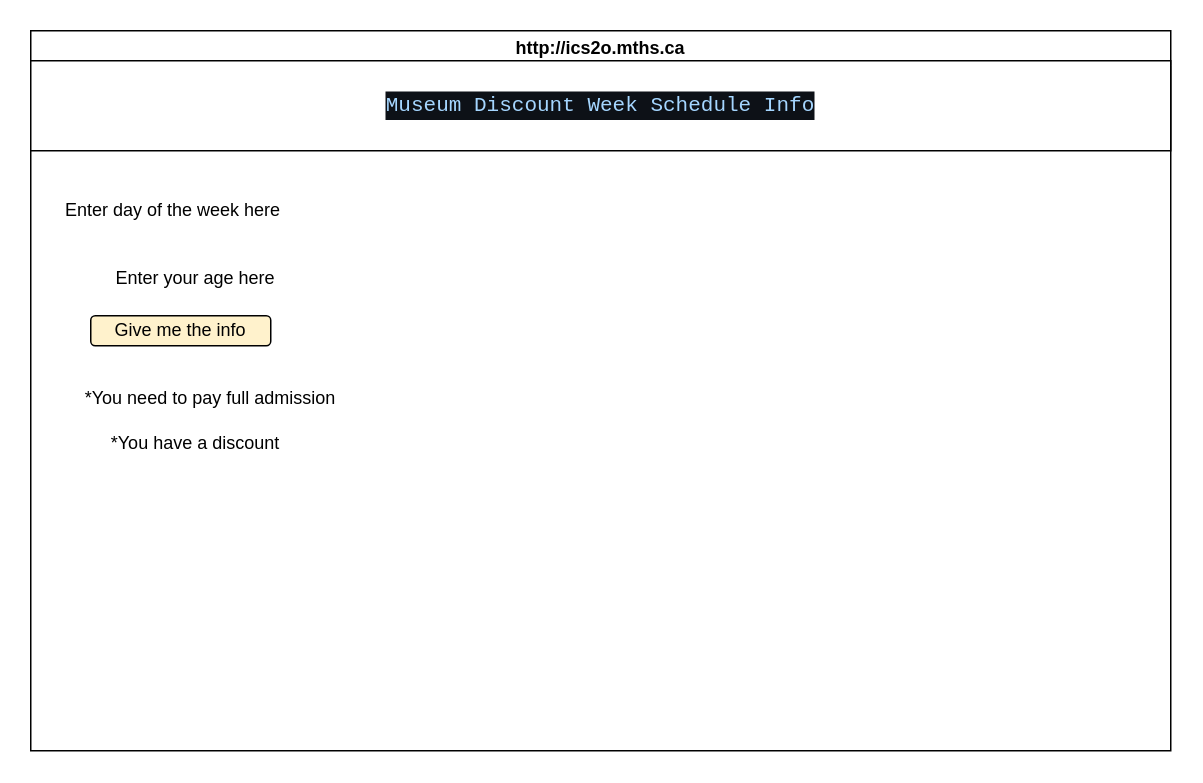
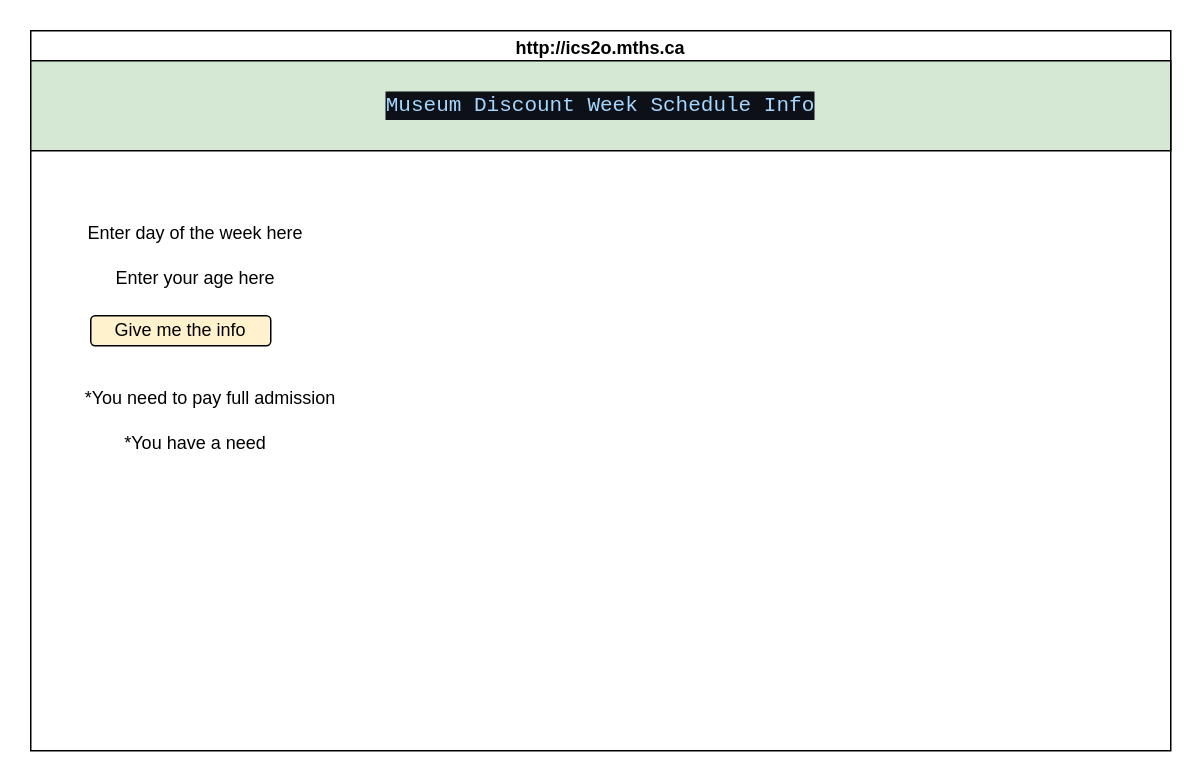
(601, 106) -> (601, 106)
(173, 211) -> (196, 233)
(196, 443) -> (196, 443)
